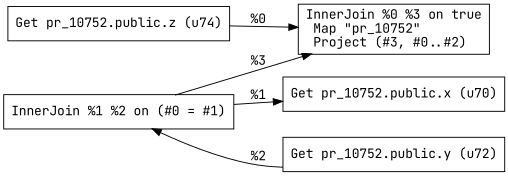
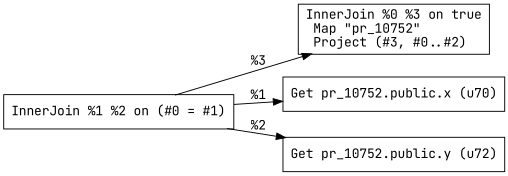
(119, 24) -> none
(220, 156) -> (251, 132)
